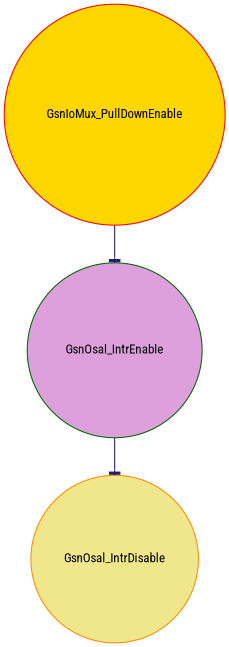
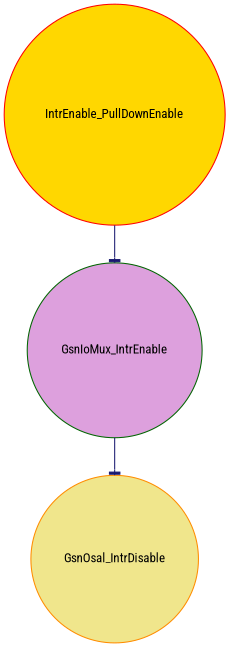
(115, 115) -> (115, 115)
(115, 350) -> (115, 350)
